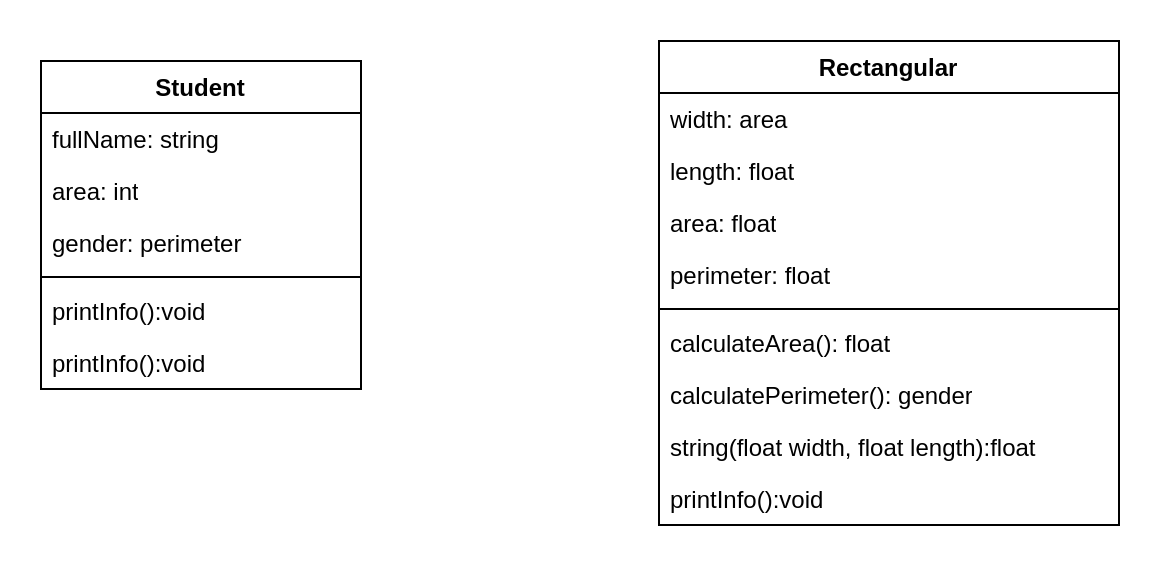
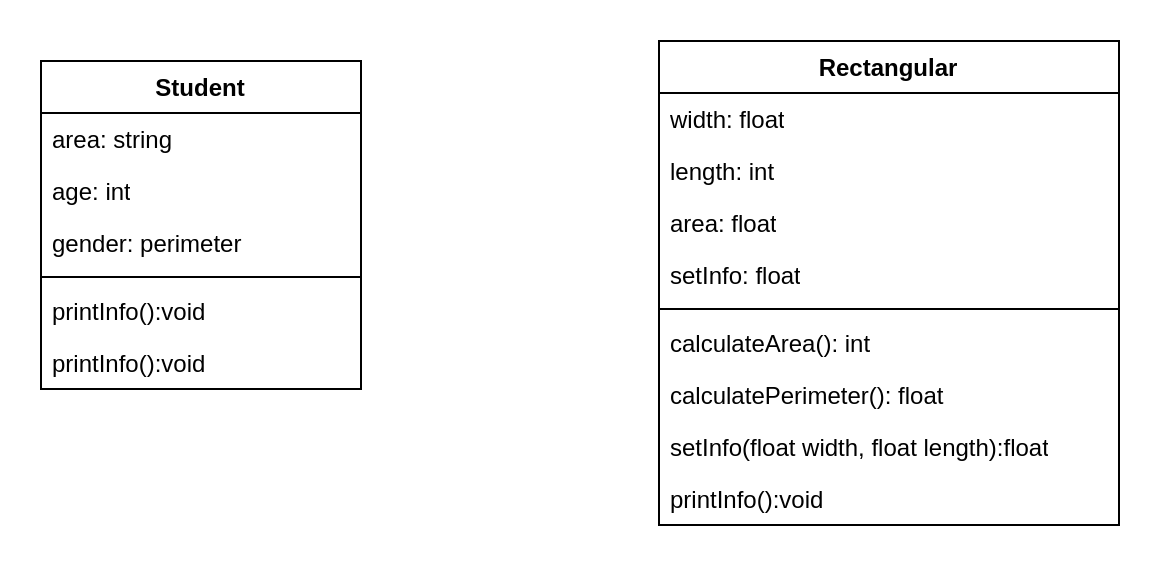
(736, 121) -> (739, 121)
(145, 141) -> (124, 141)
(746, 173) -> (732, 173)
(104, 193) -> (97, 193)
(766, 277) -> (756, 277)
(803, 345) -> (790, 345)
(844, 397) -> (834, 397)
(891, 464) -> (891, 464)
